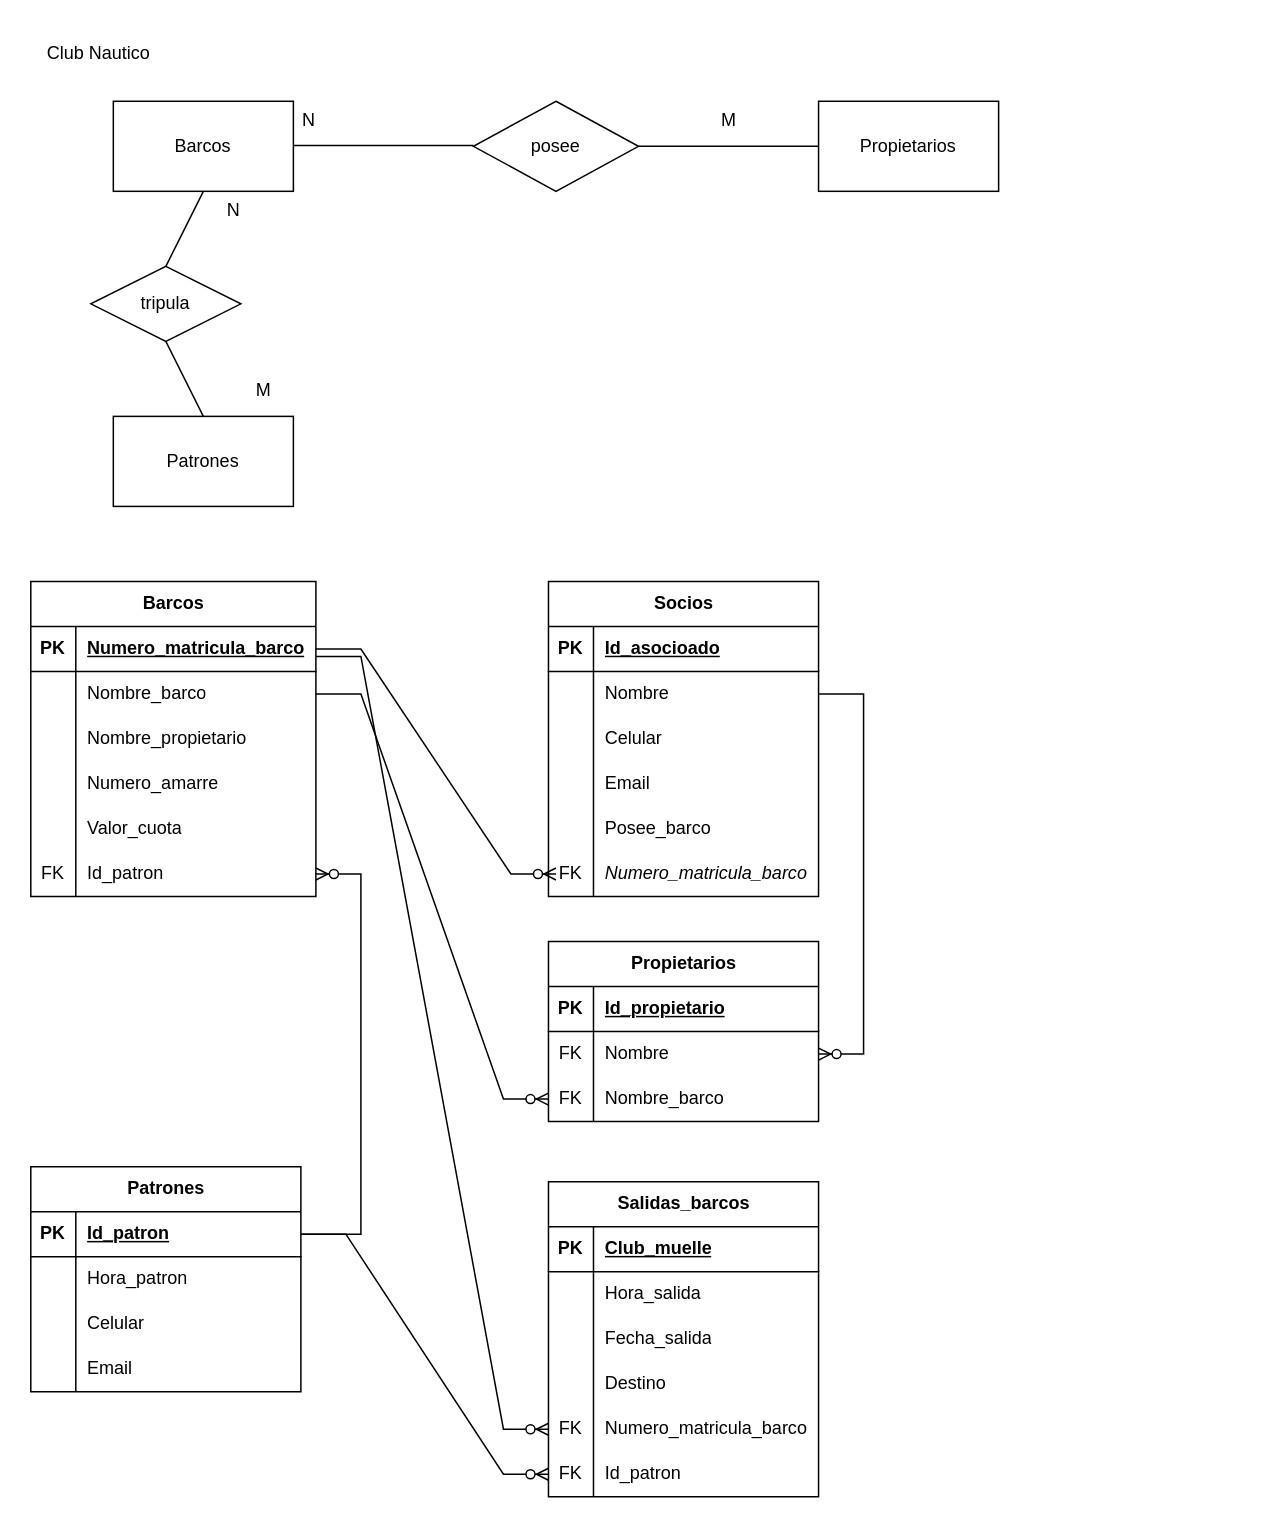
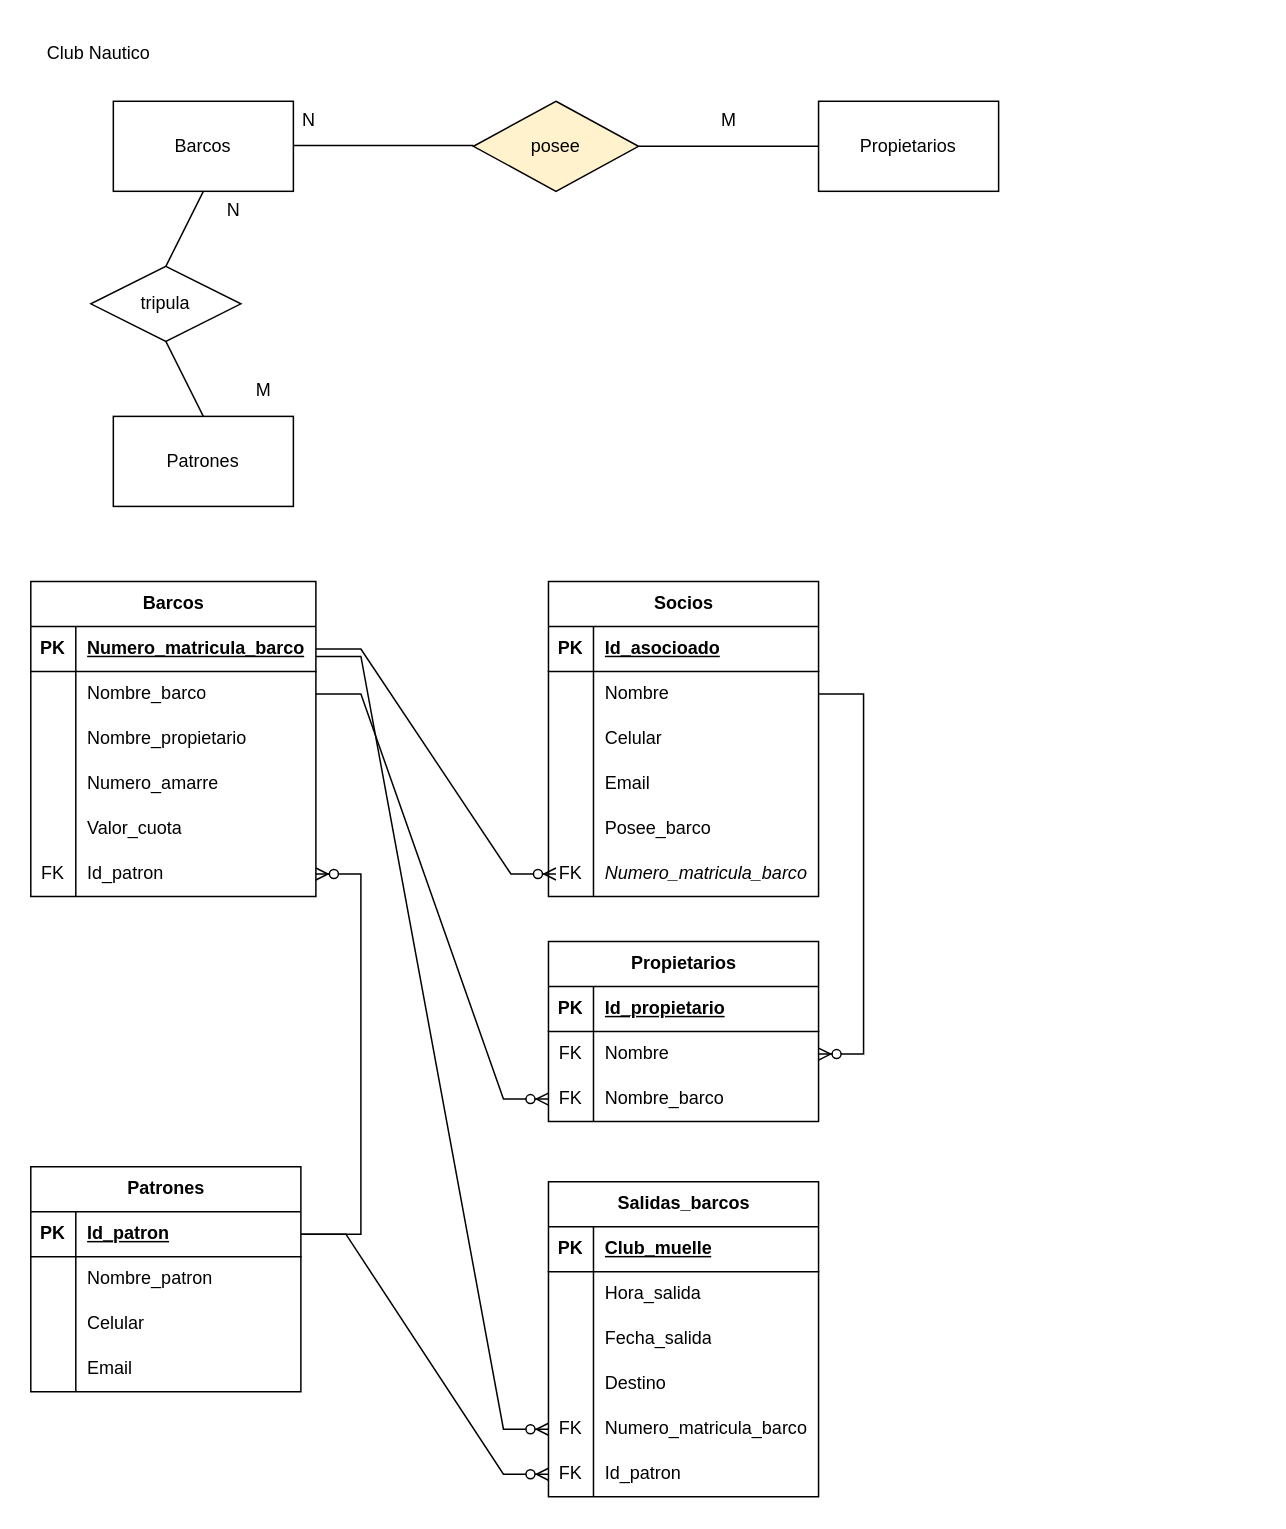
(556, 146) -> (556, 146)
(143, 1279) -> (153, 1279)
